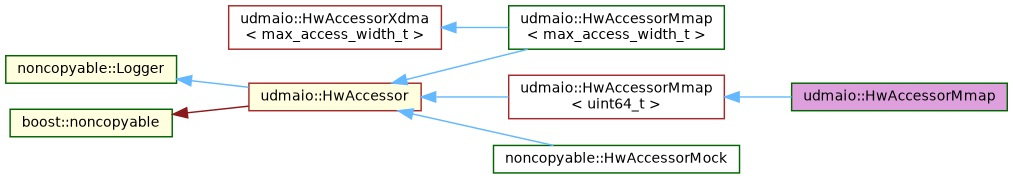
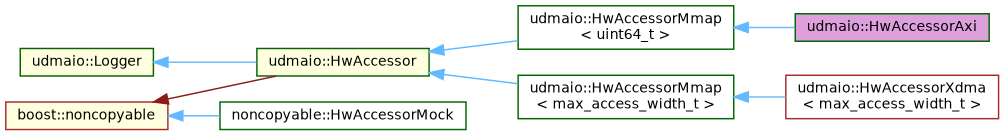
(482, 27) -> (767, 97)
(91, 69) -> (87, 62)
(335, 97) -> (343, 62)
(617, 97) -> (626, 27)
(899, 97) -> (892, 27)
(91, 123) -> (87, 116)
(483, 130) -> (202, 116)
